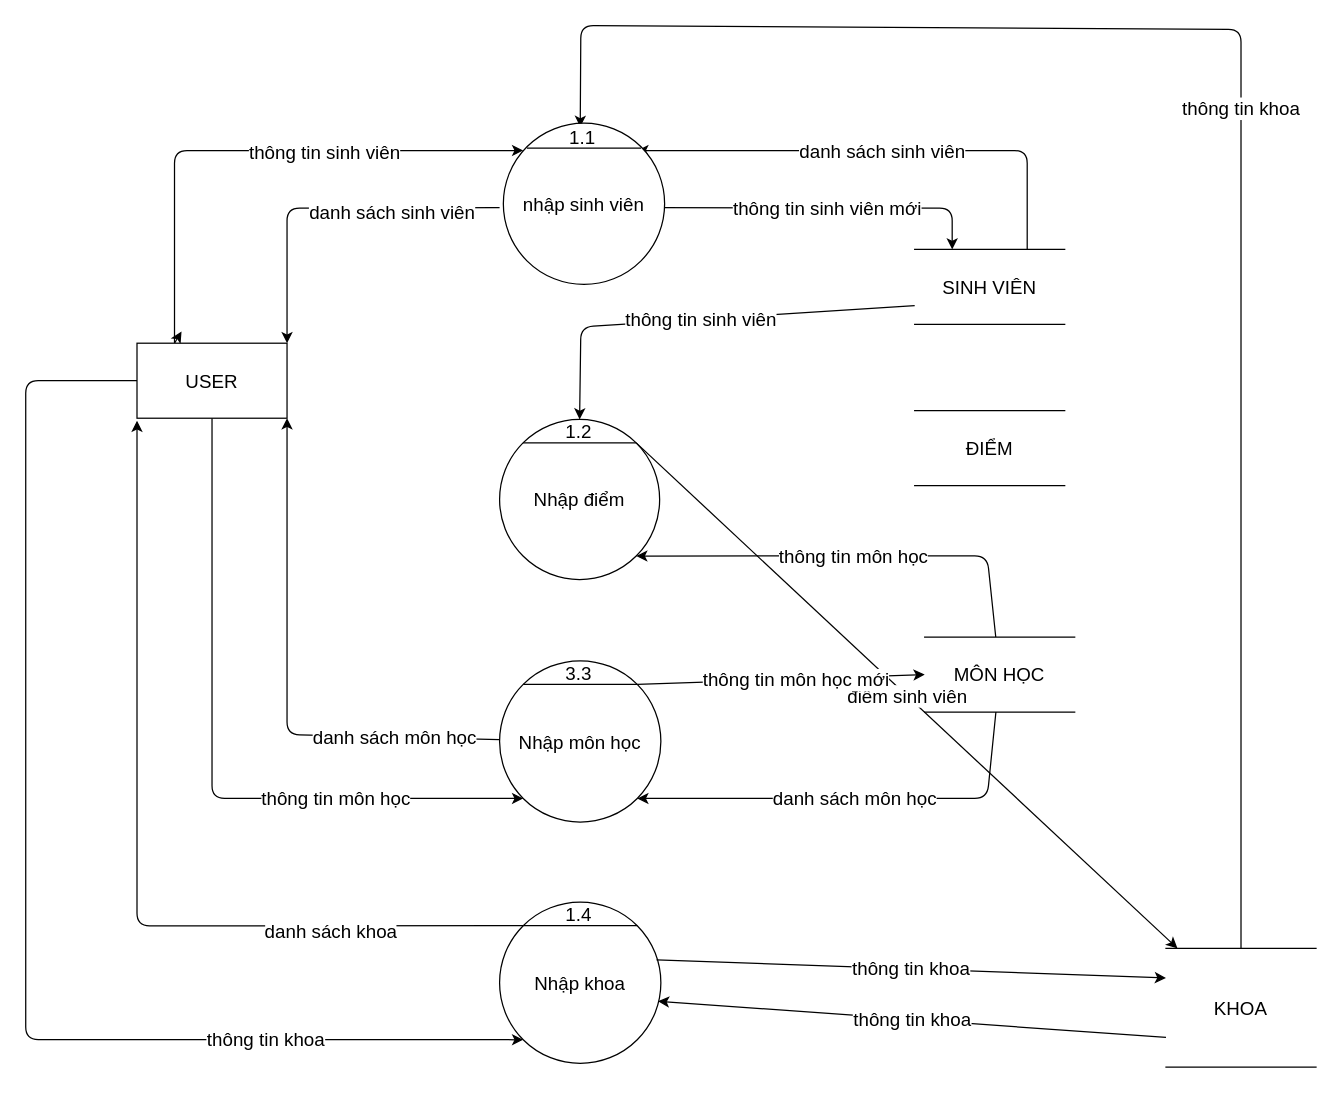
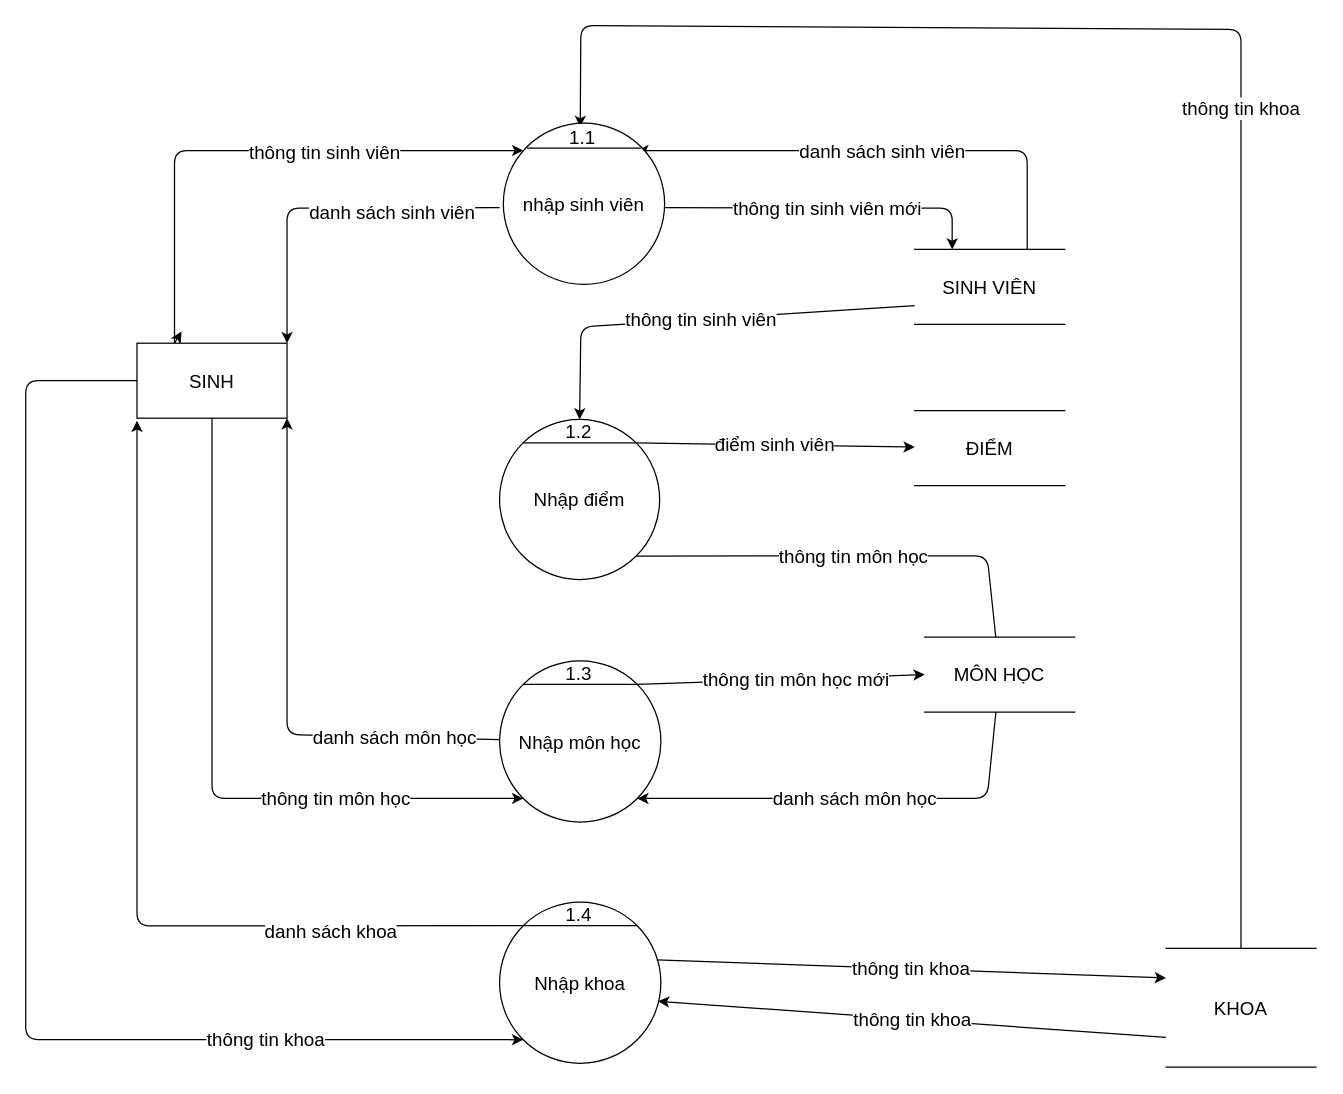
(212, 381) -> (212, 381)
(646, 556) -> (642, 556)
(579, 673) -> (579, 673)
(1029, 810) -> (771, 445)
